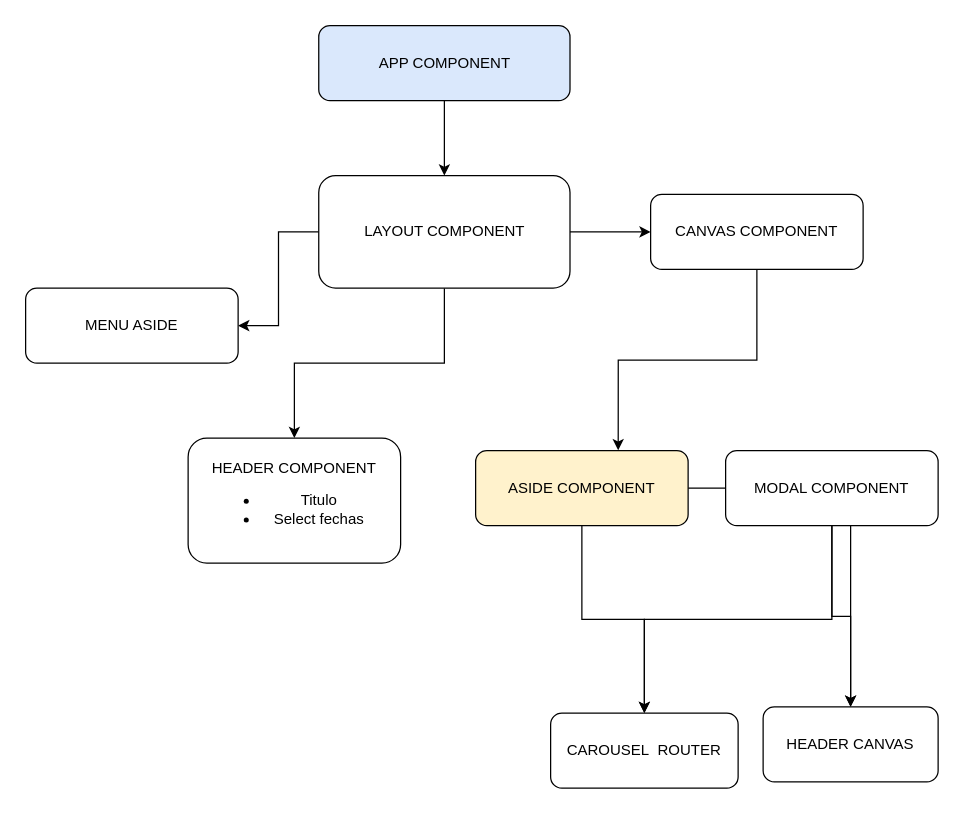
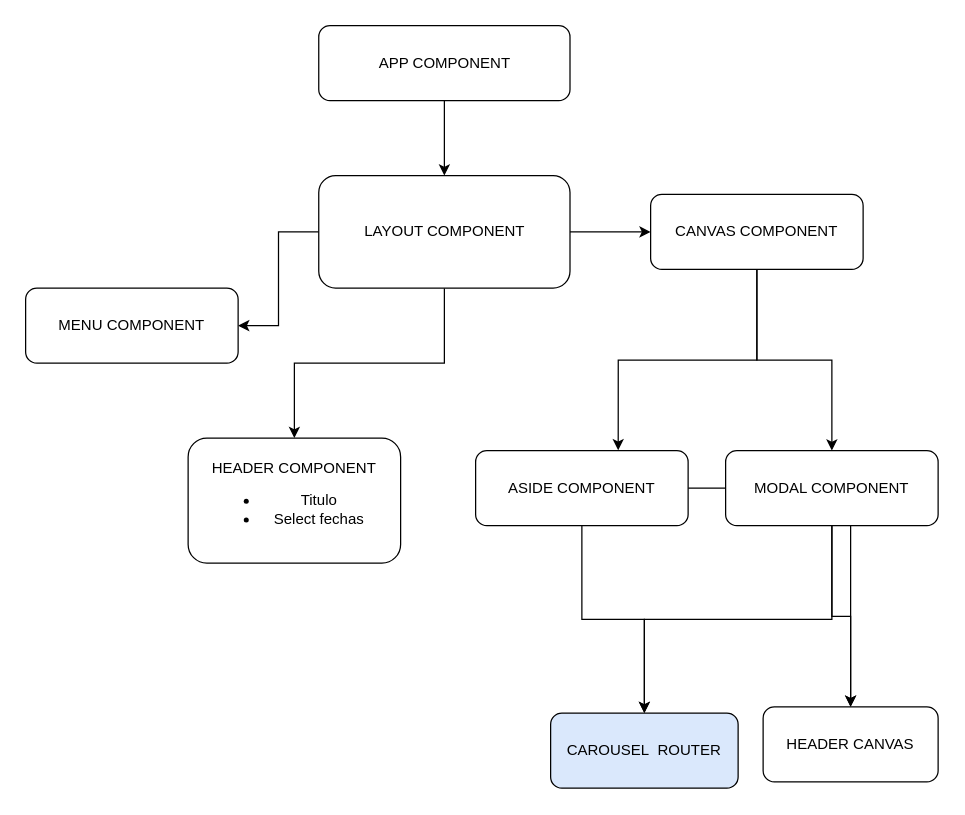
(444, 63) -> (444, 63)
(132, 326) -> (132, 326)
none -> (832, 364)
(582, 488) -> (582, 488)
(644, 751) -> (644, 751)
